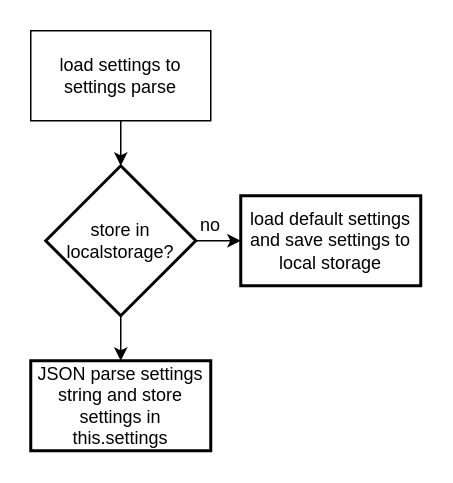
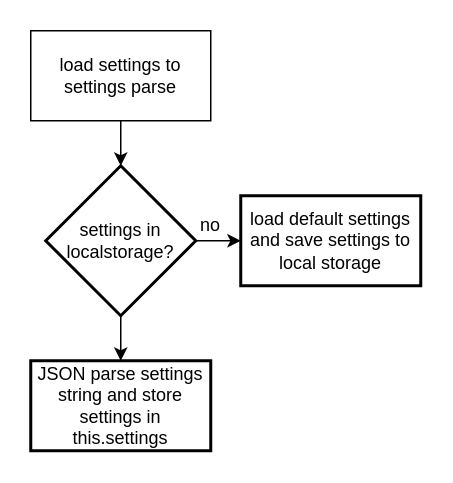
(121, 241) -> (121, 241)
